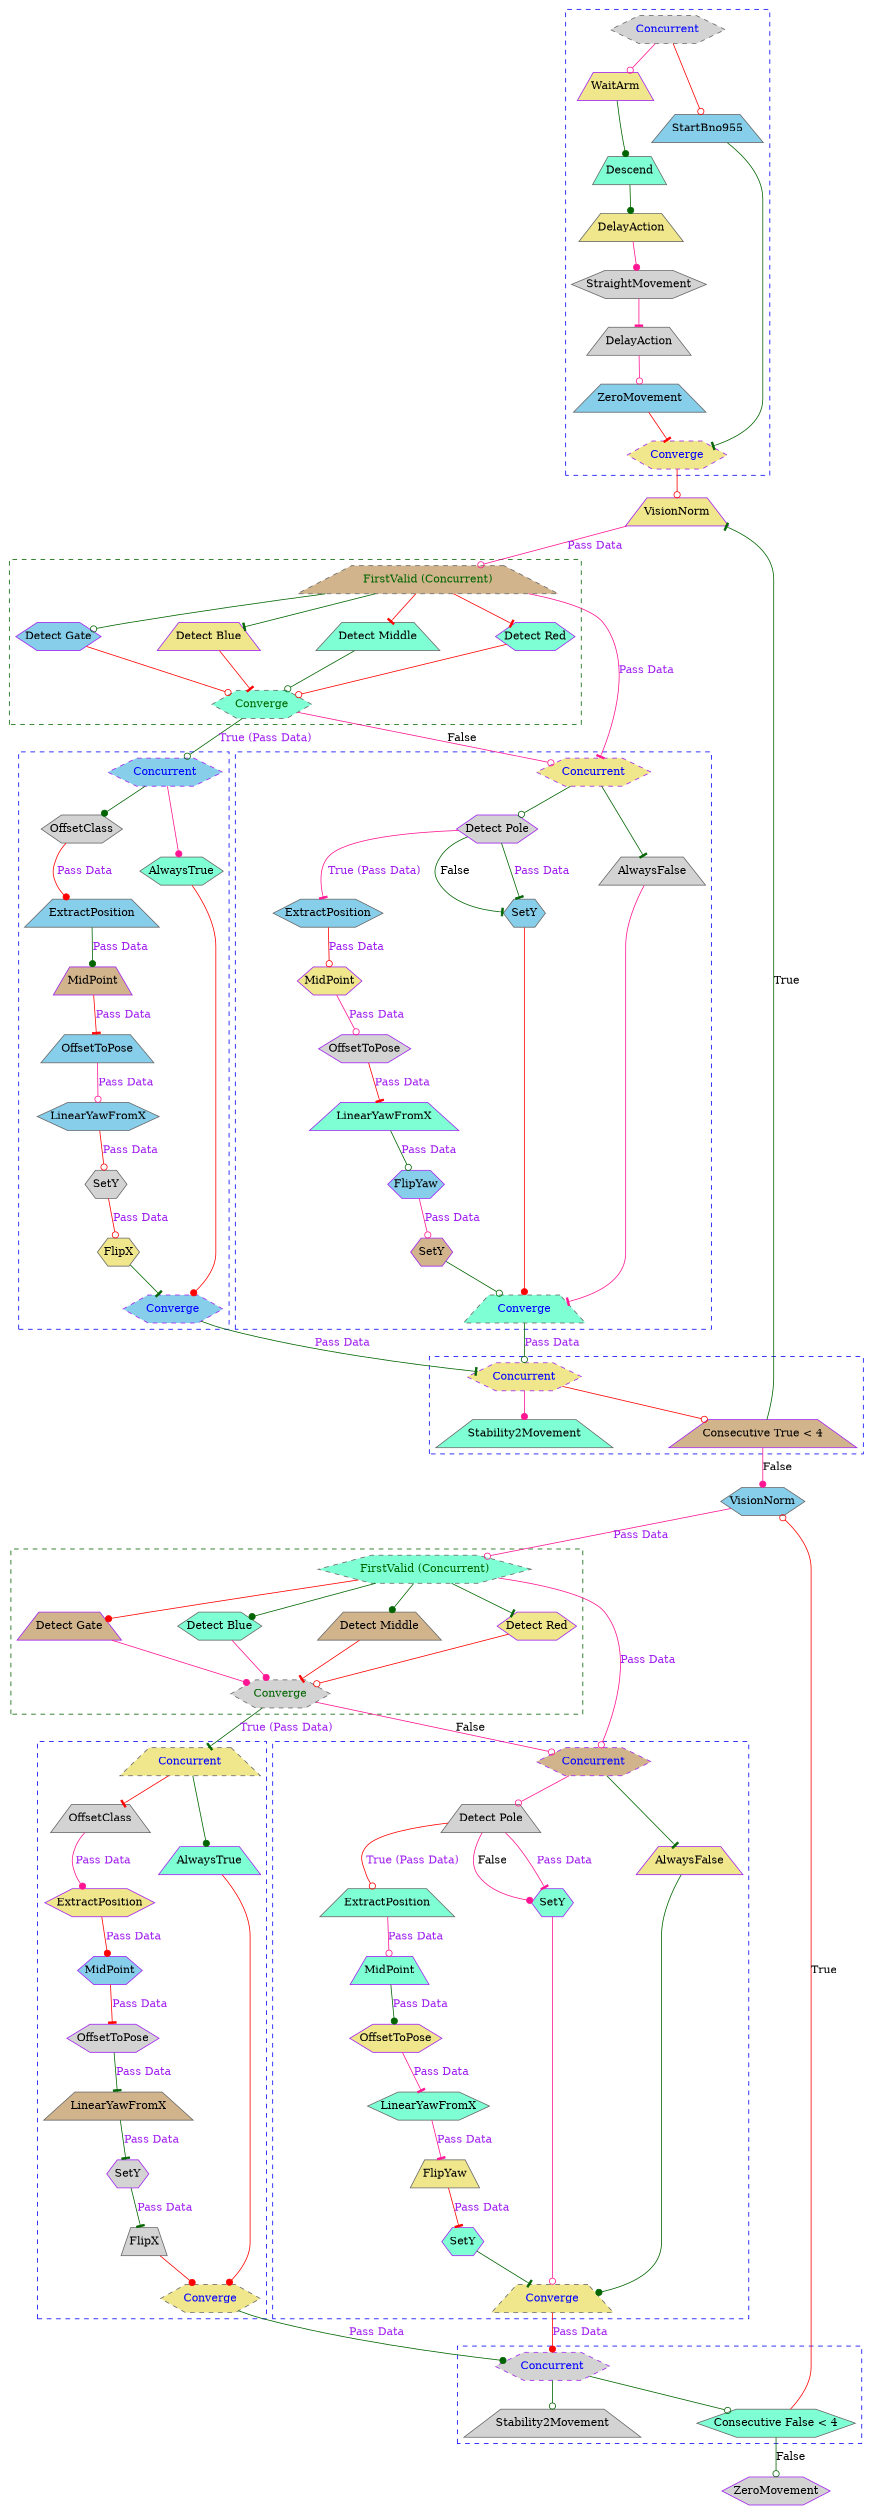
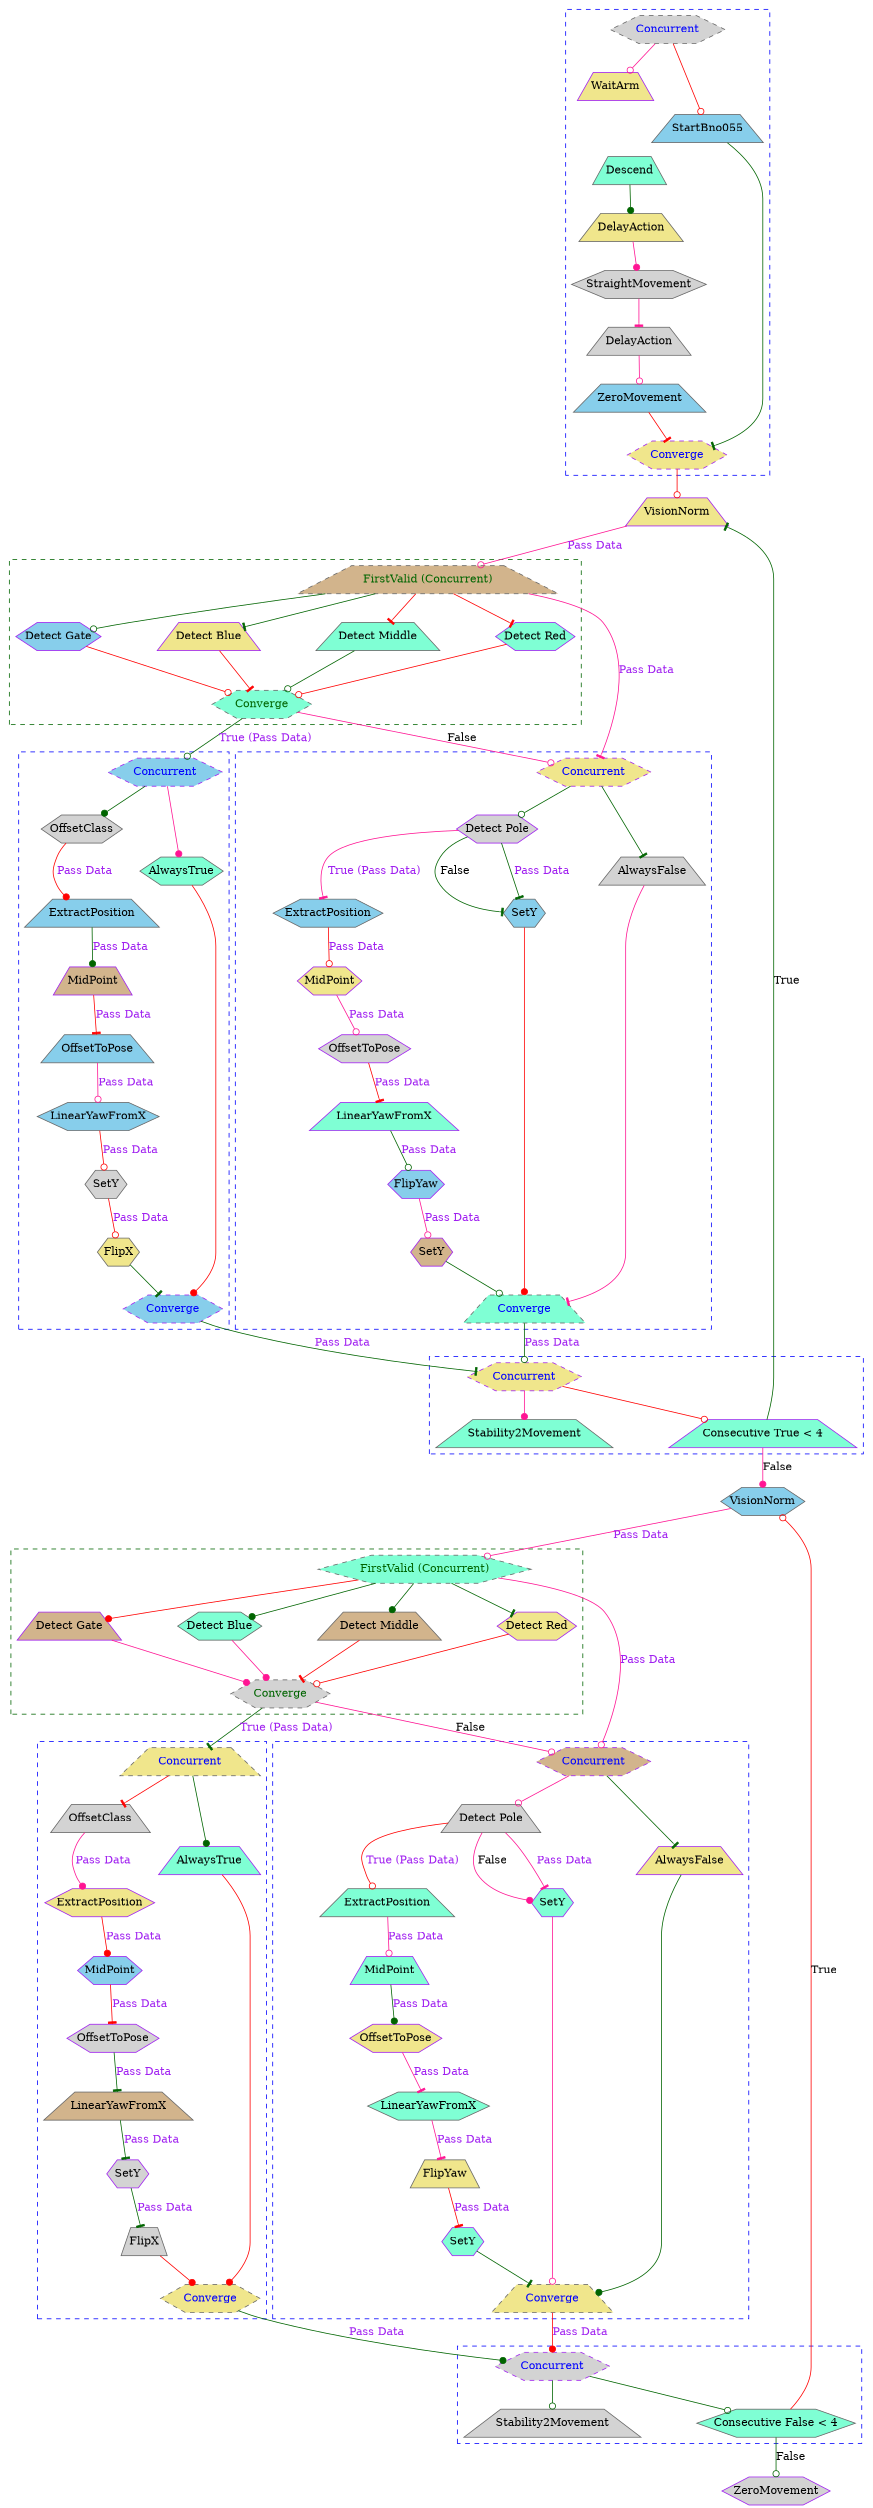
(621, 126) -> none
(707, 129) -> (707, 129)
(763, 1434) -> (763, 1434)
